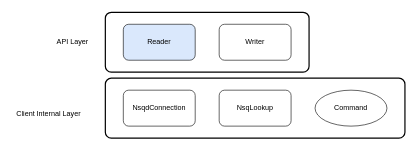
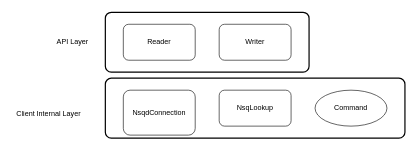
(159, 42) -> (159, 42)
(159, 108) -> (159, 113)
